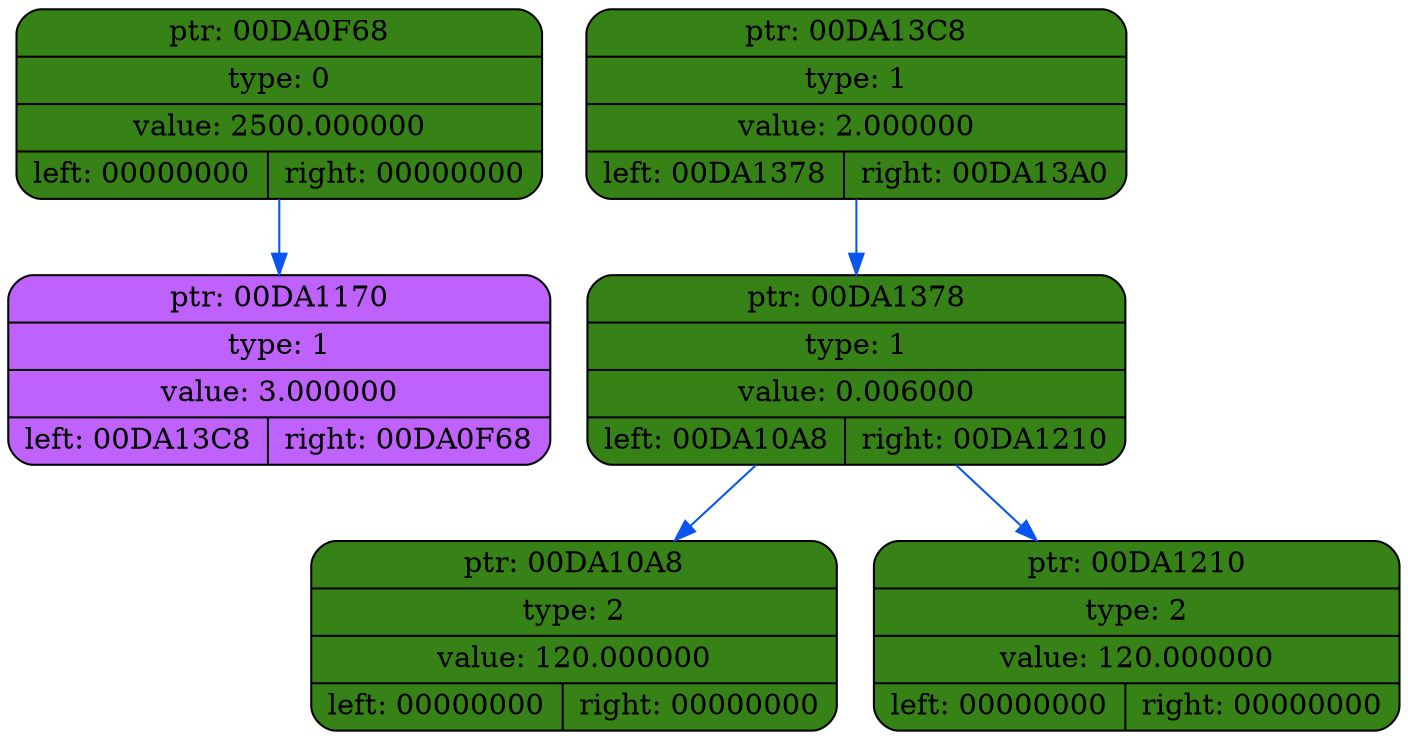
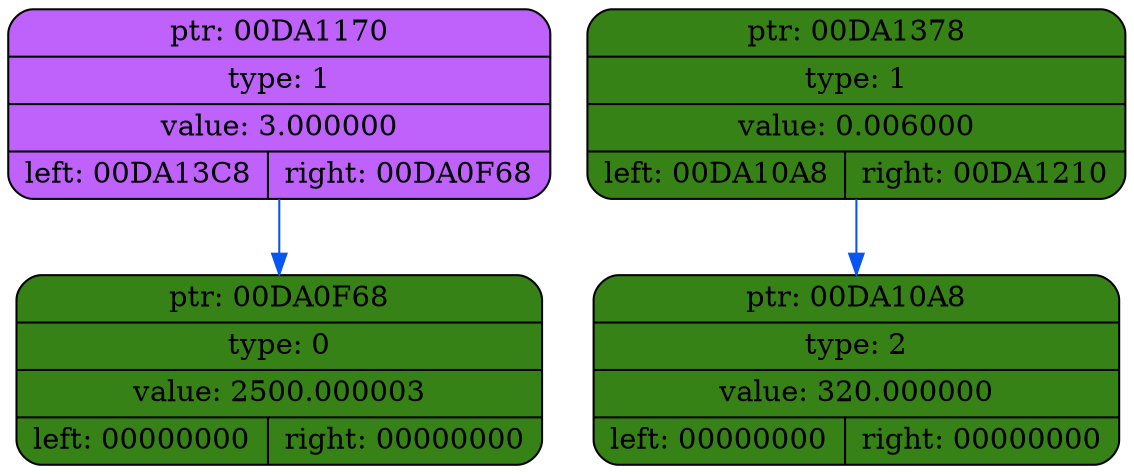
(856, 104) -> none
(279, 127) -> (279, 393)
(279, 226) -> (279, 226)
(1137, 636) -> none
(574, 659) -> (856, 393)
